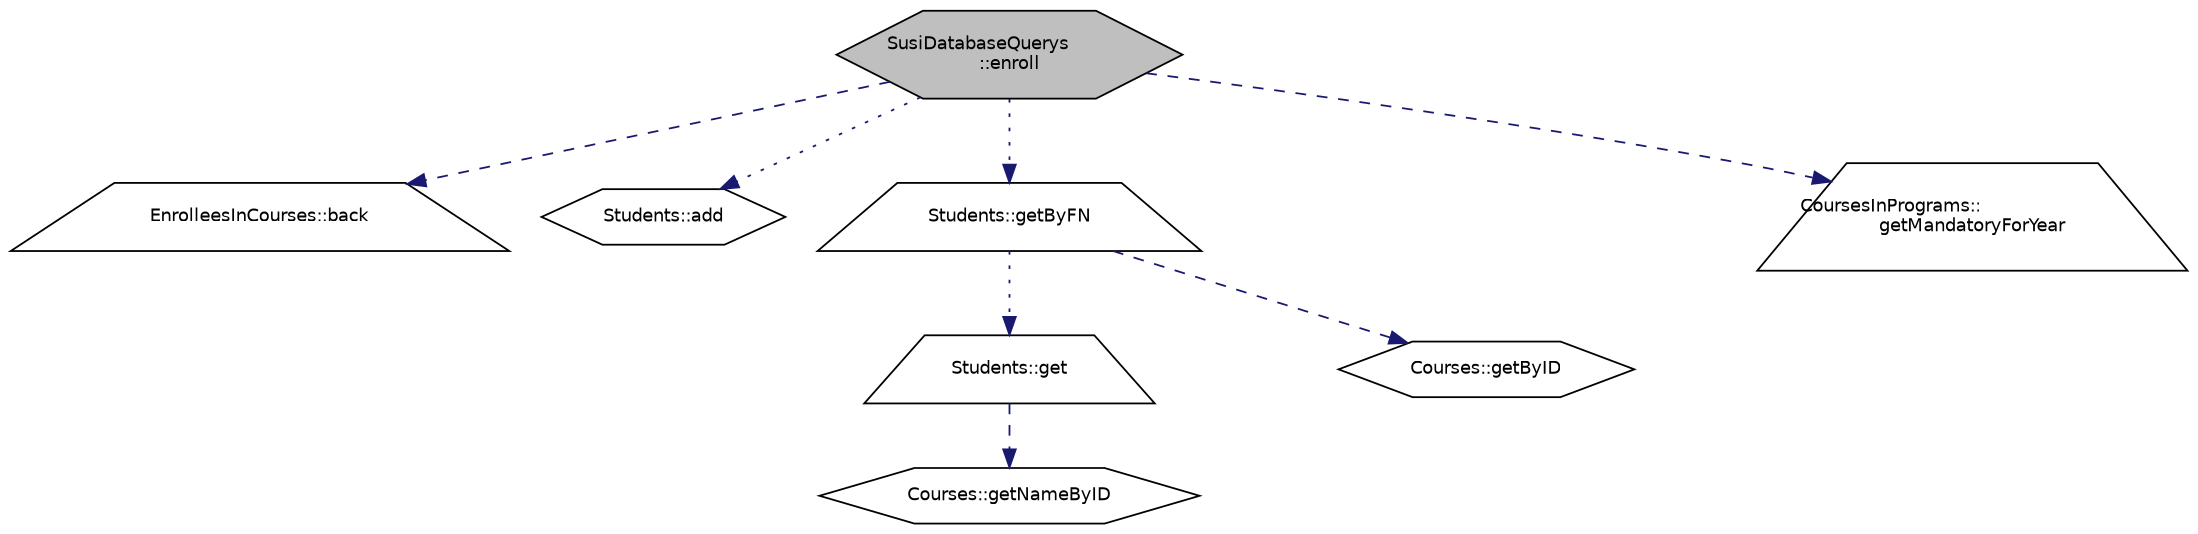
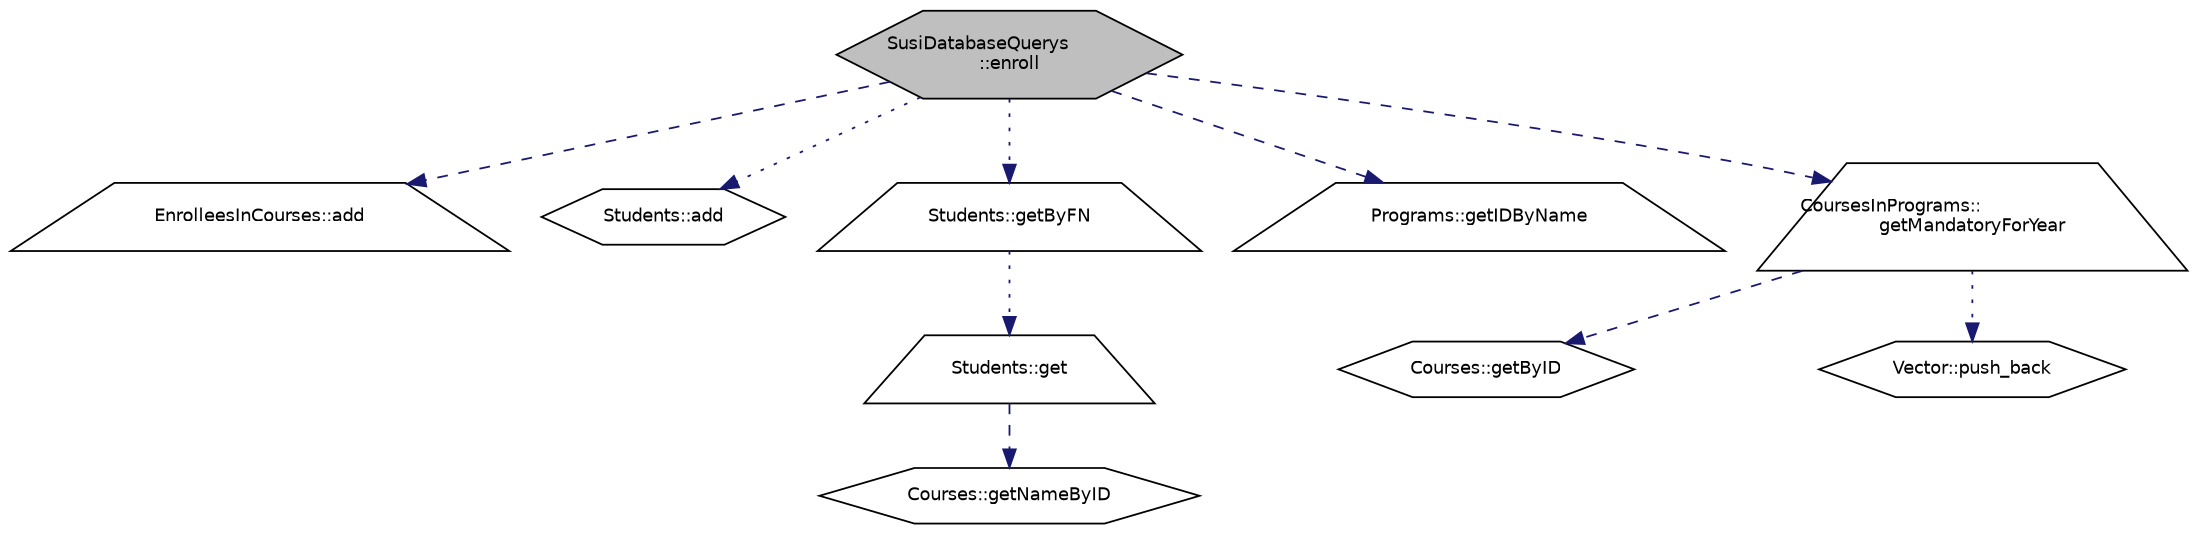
(260, 217) -> (260, 217)
none -> (1479, 217)
(1252, 294) -> (1693, 304)
none -> (1972, 369)
